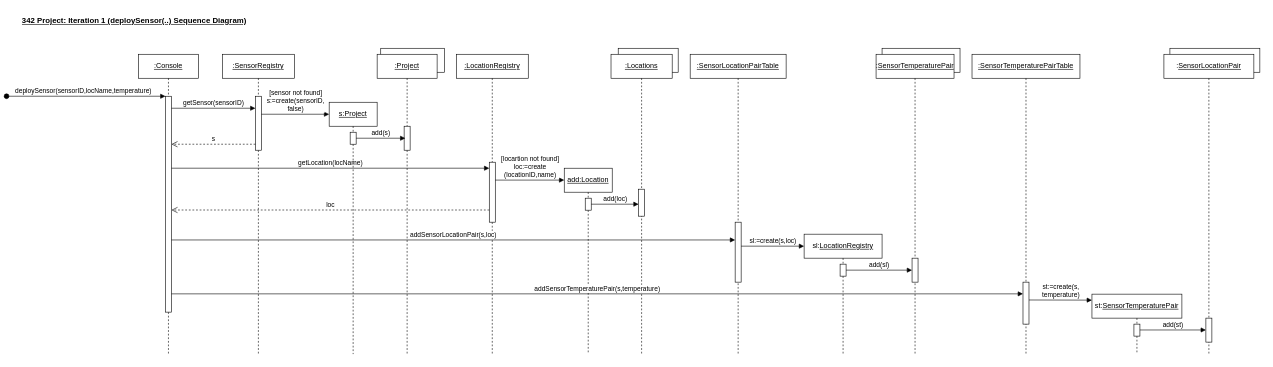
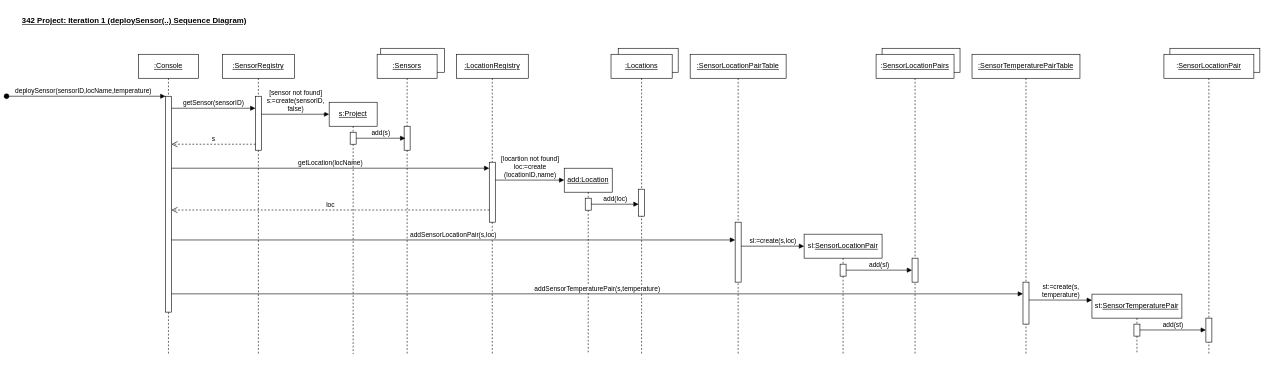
(407, 66) -> (407, 66)
(915, 66) -> (915, 66)
(843, 246) -> (843, 246)
